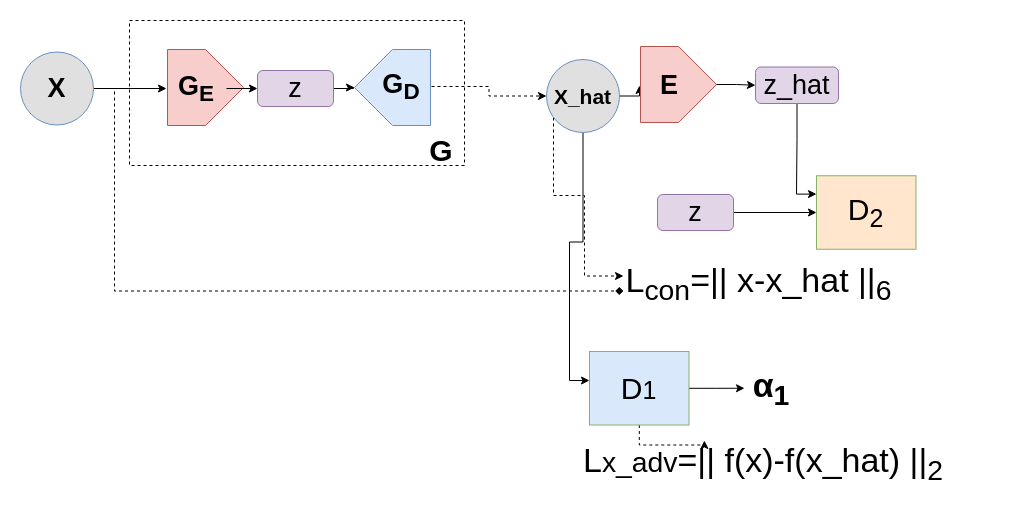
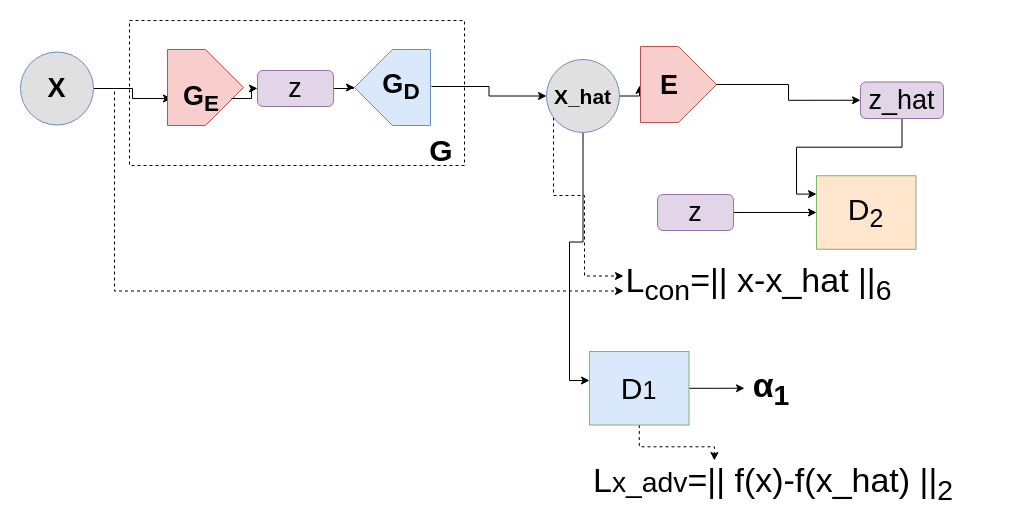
(797, 85) -> (902, 100)
(489, 87) -> (489, 87)
(197, 89) -> (202, 99)
(614, 291) -> (615, 291)
(764, 464) -> (774, 484)
